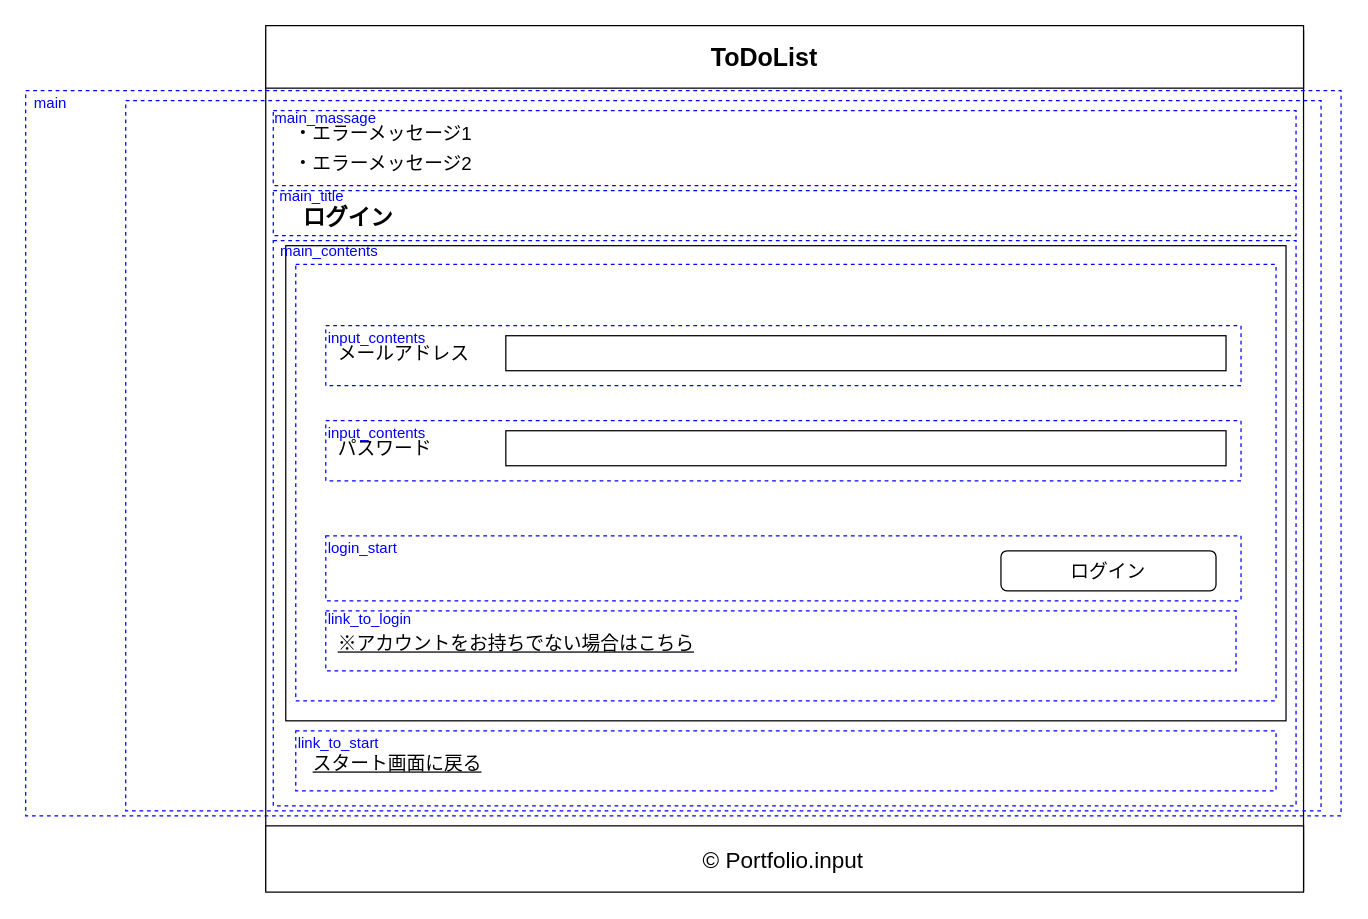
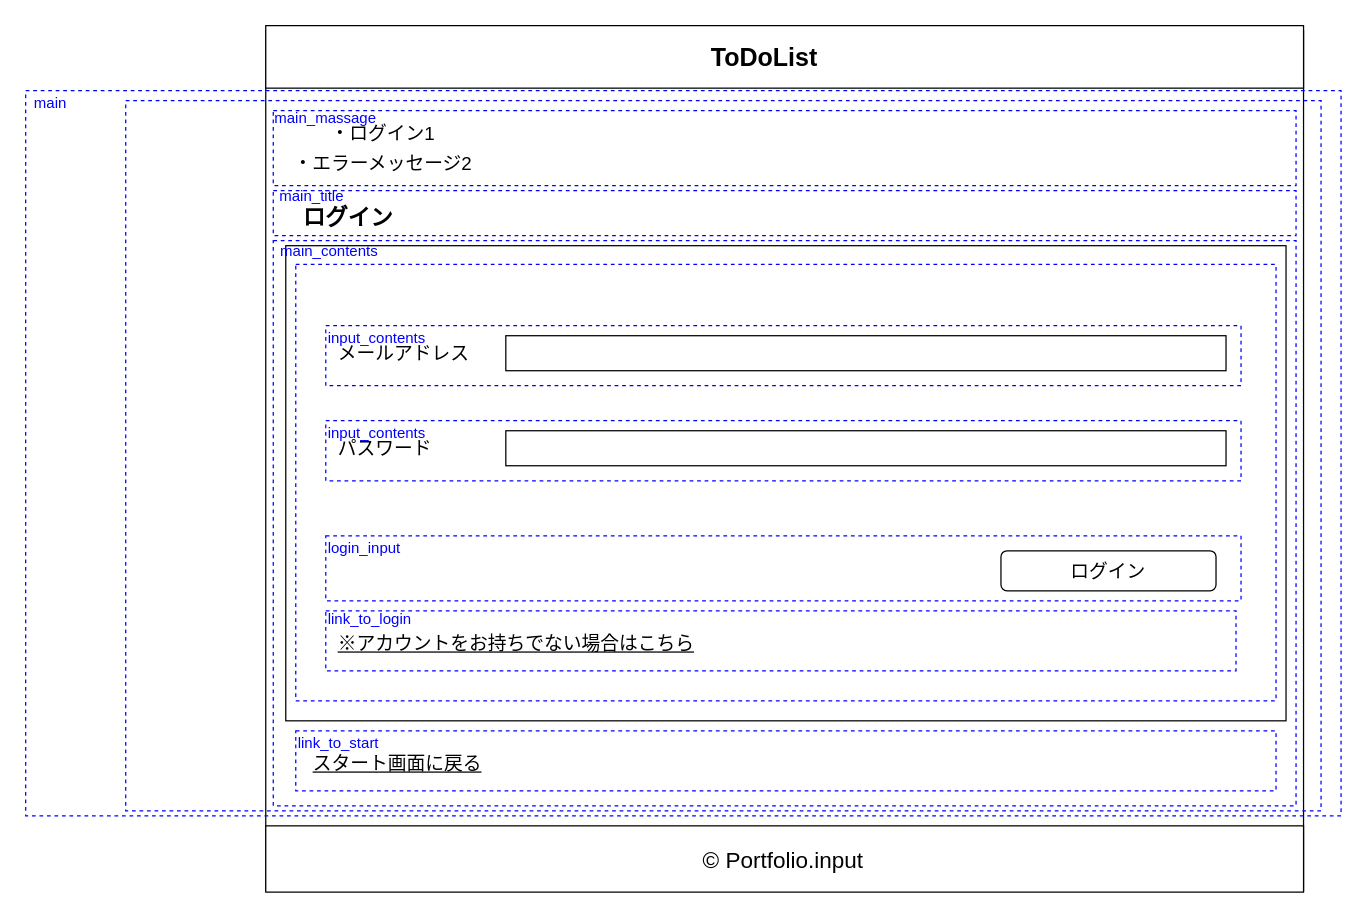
(383, 133) -> (383, 133)
(370, 548) -> (368, 548)
